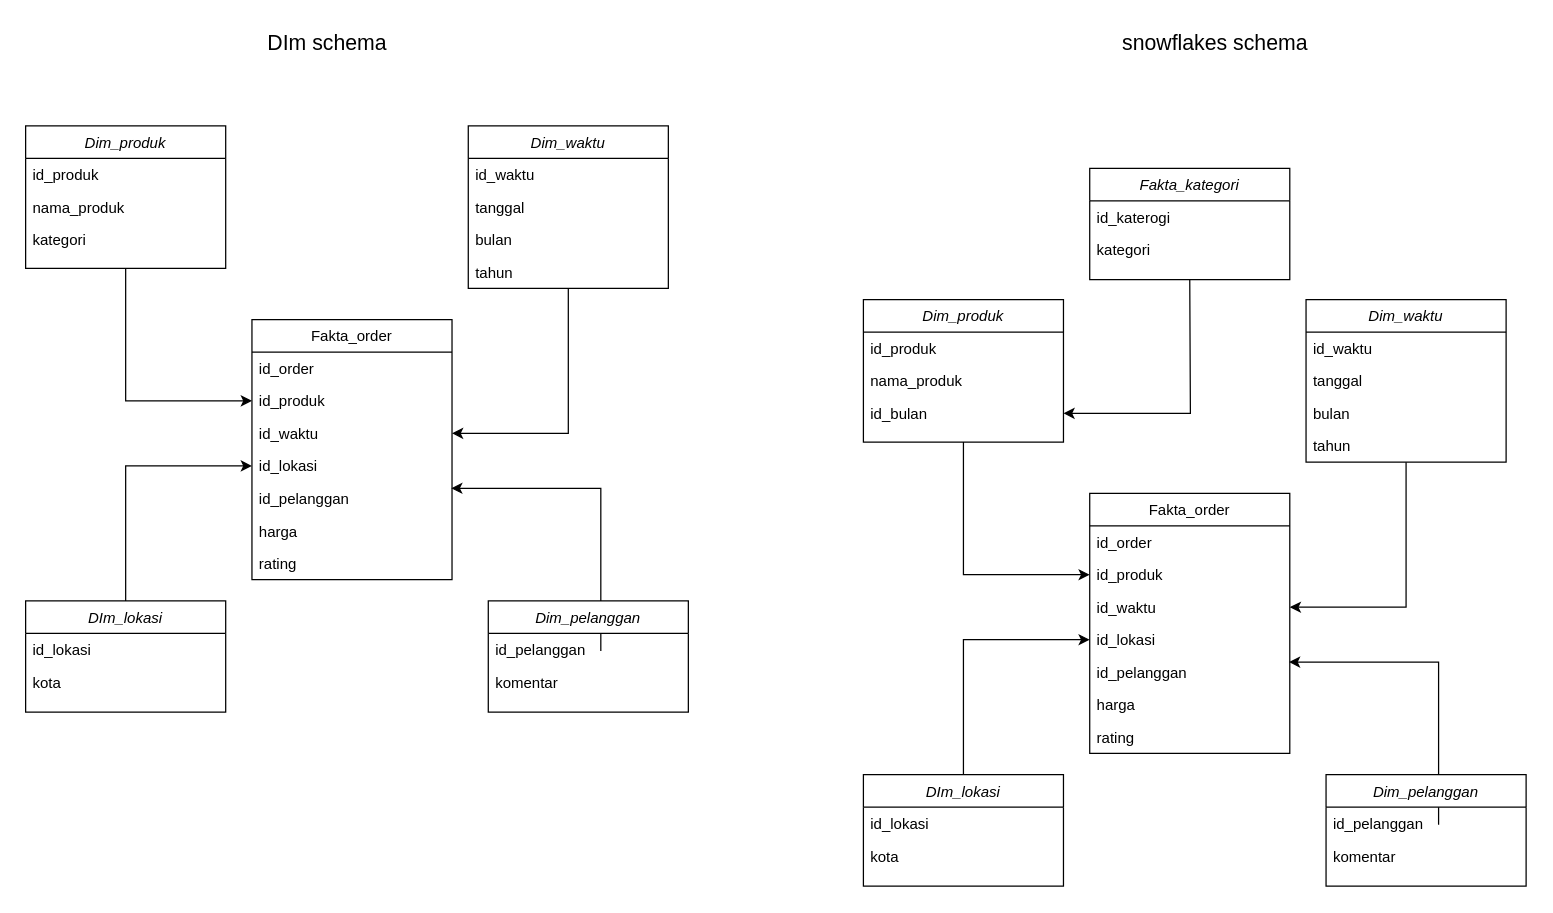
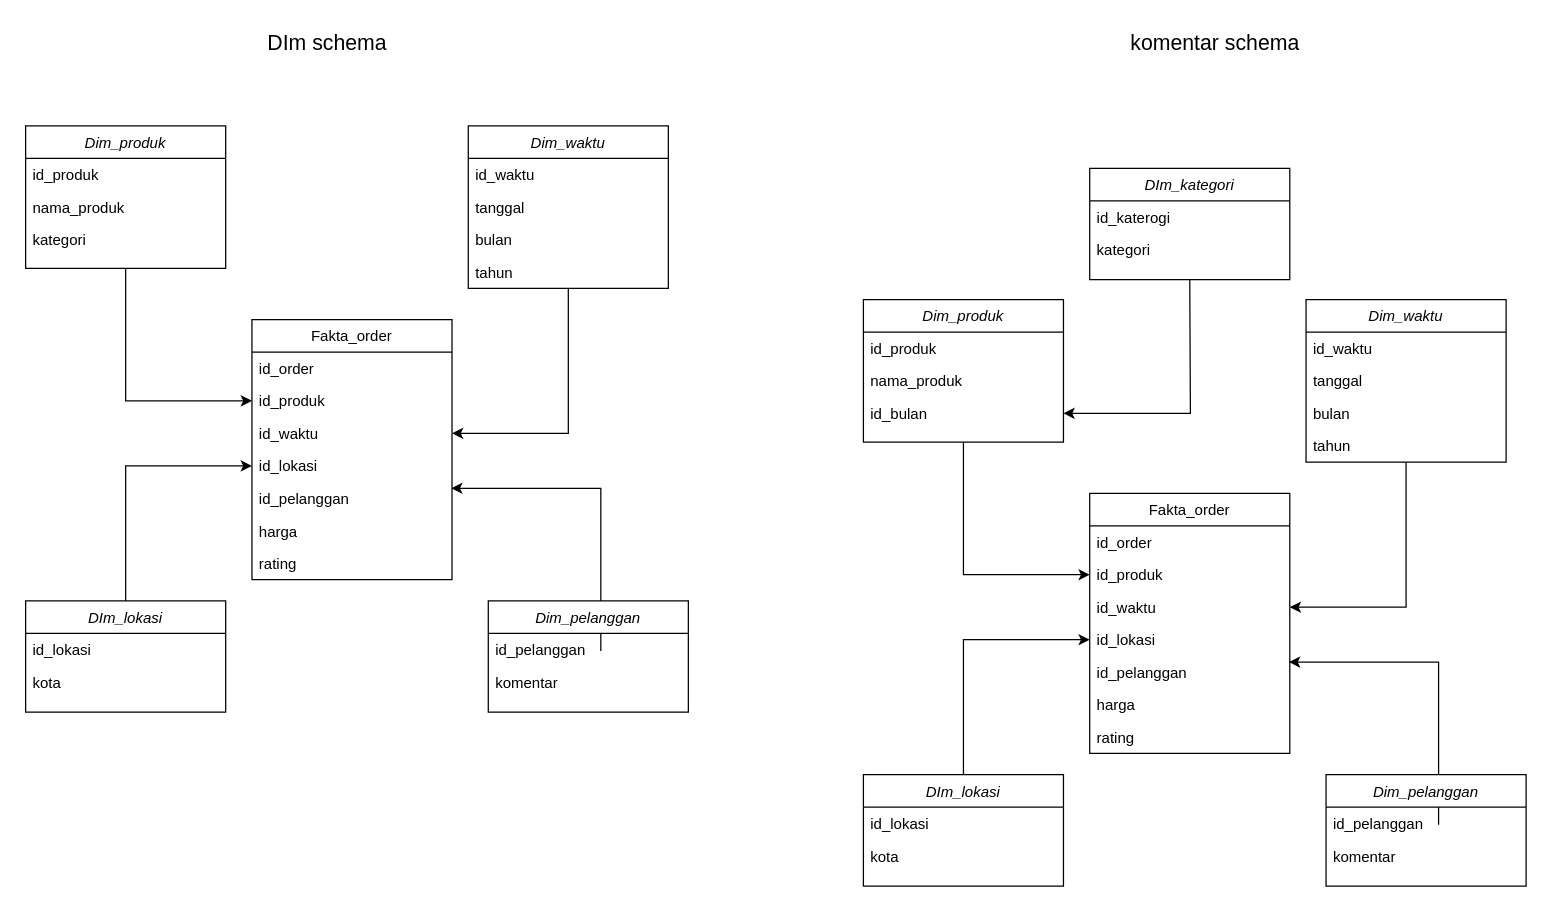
(1215, 44) -> (1215, 44)
(1189, 185) -> (1189, 185)
